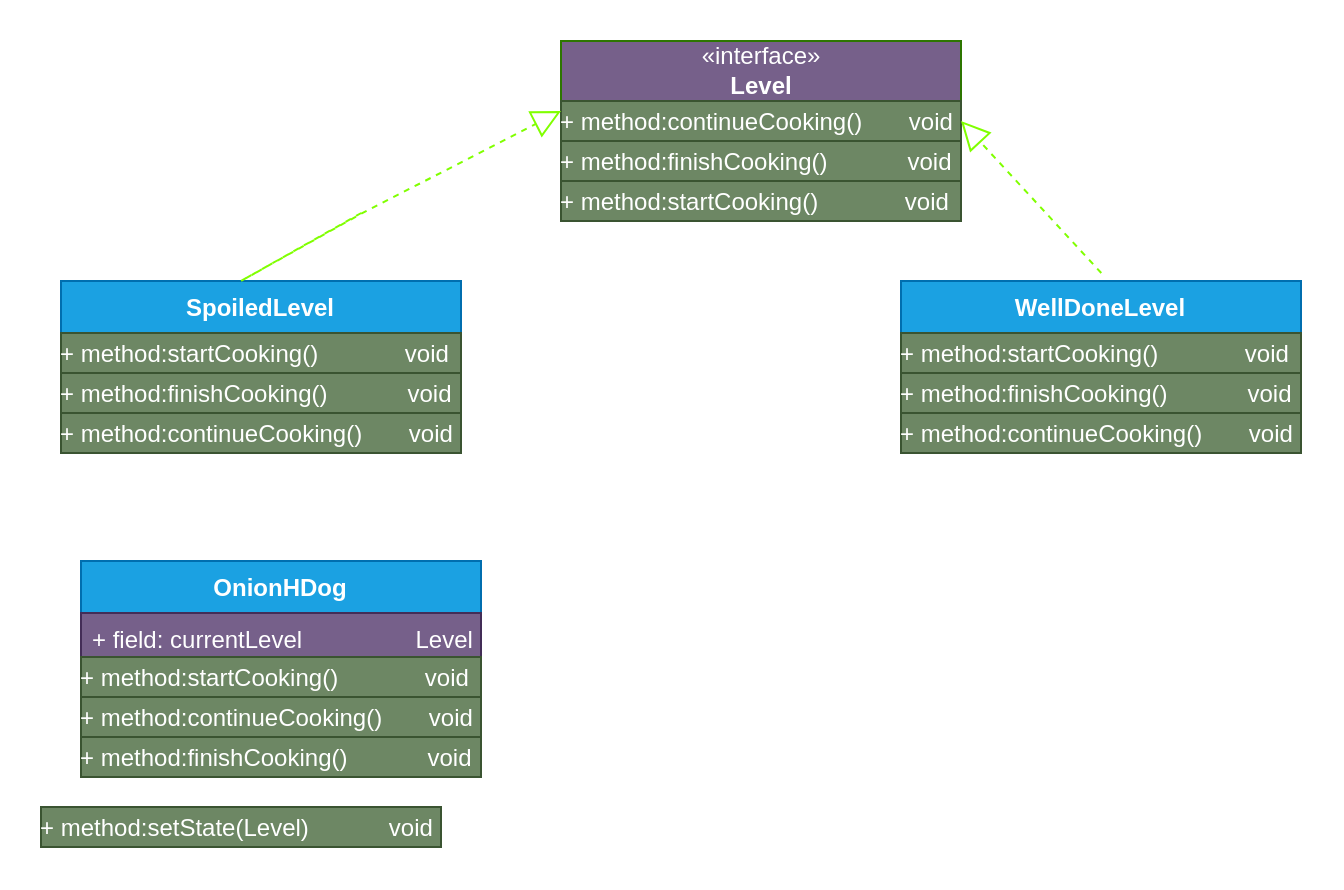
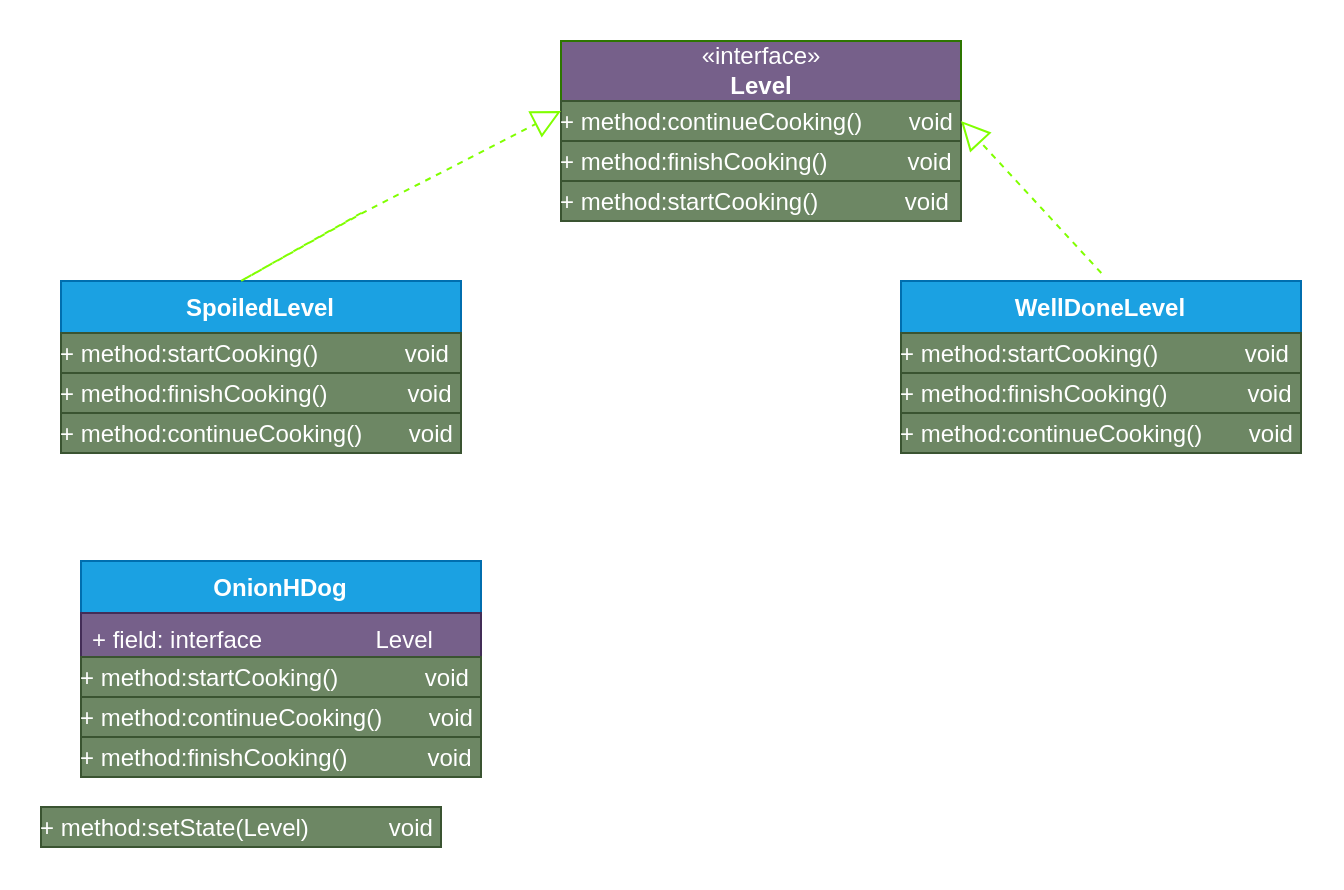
(334, 640) -> (314, 640)
